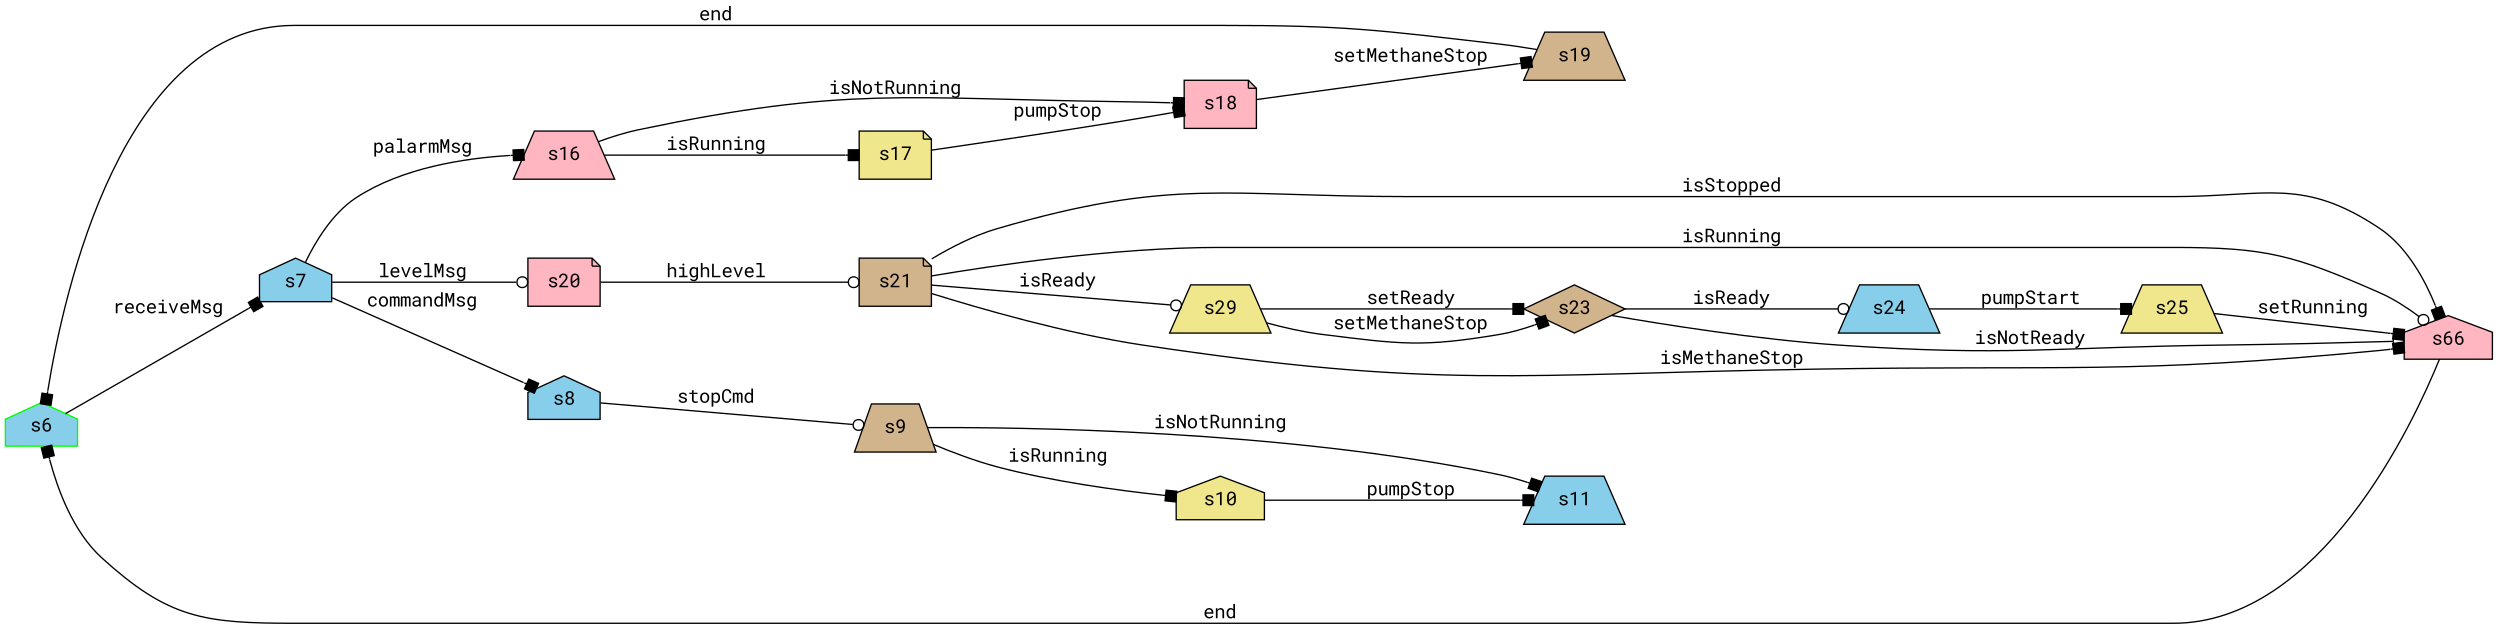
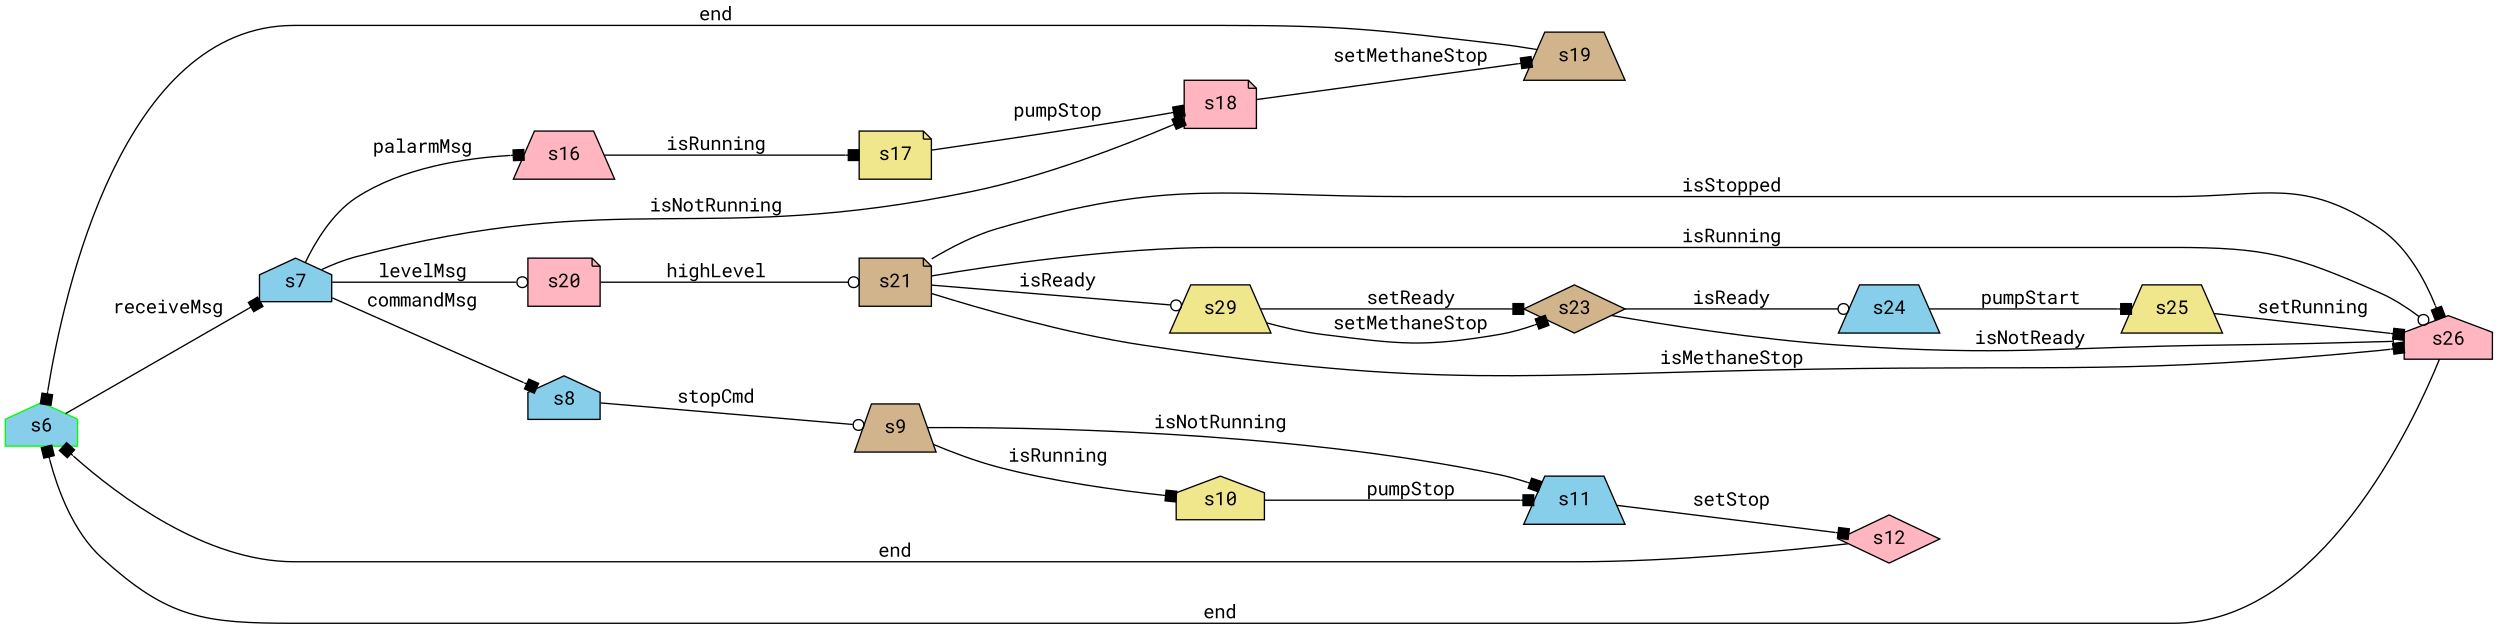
(882, 98) -> (750, 217)
(2448, 340) -> (2448, 340)
none -> (1889, 539)
